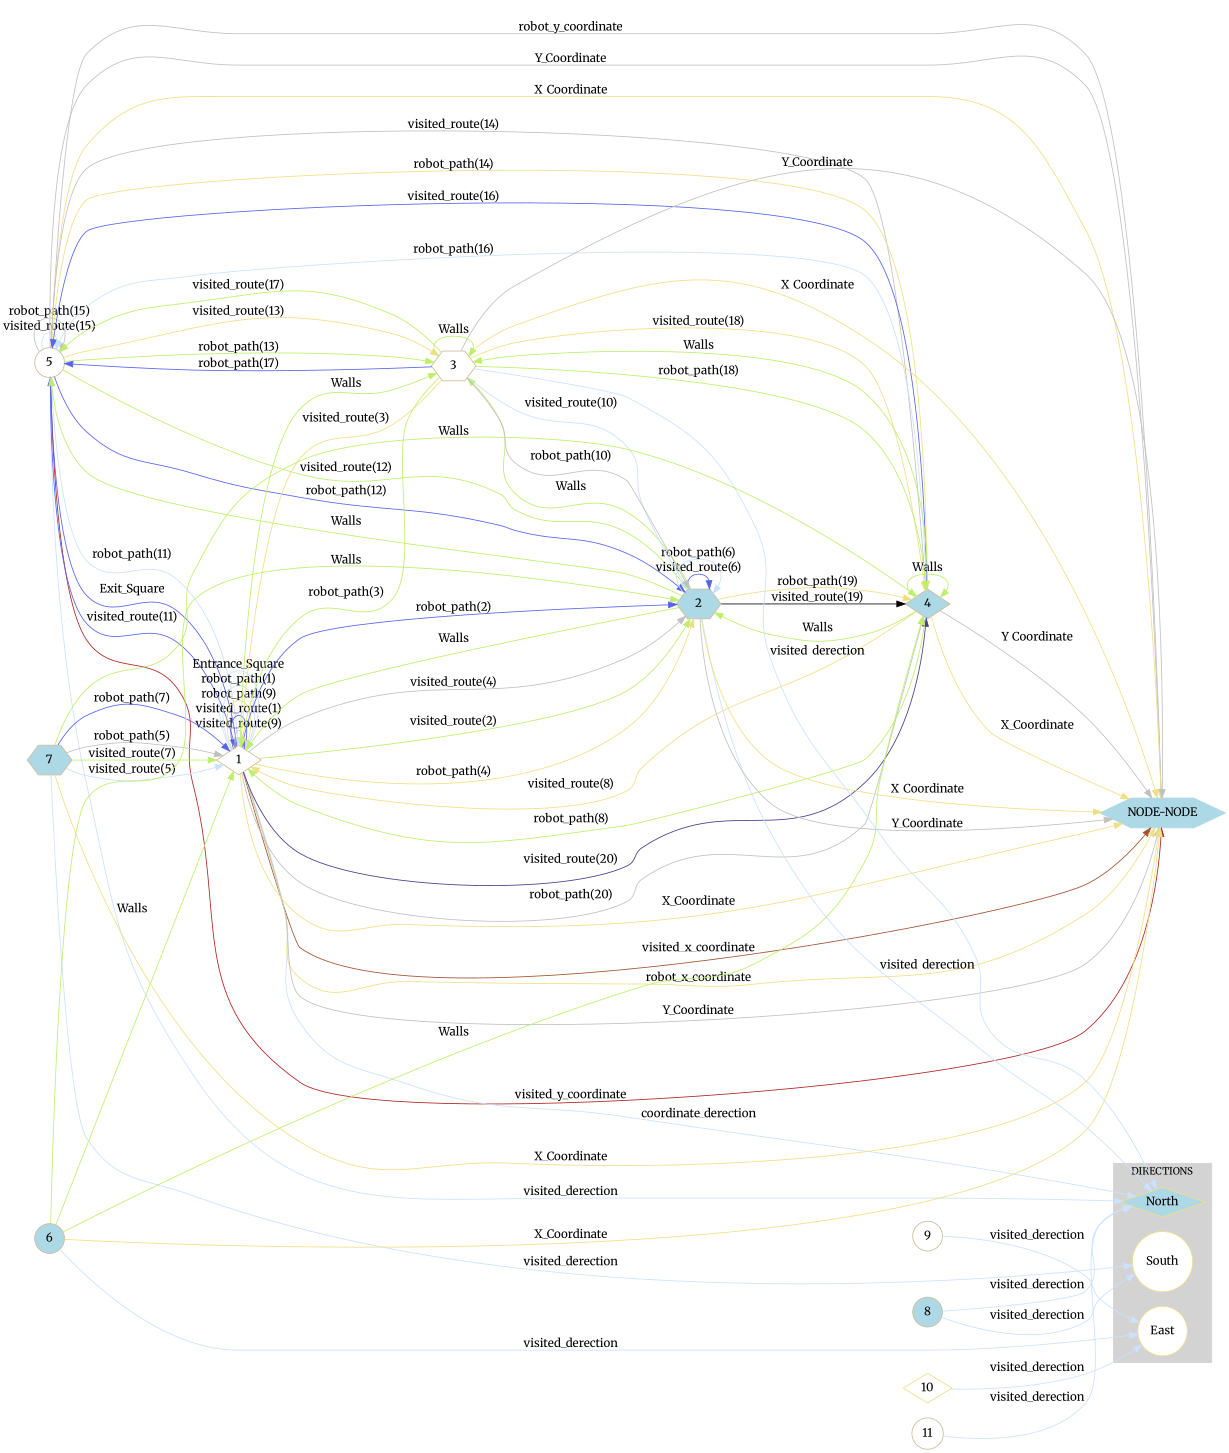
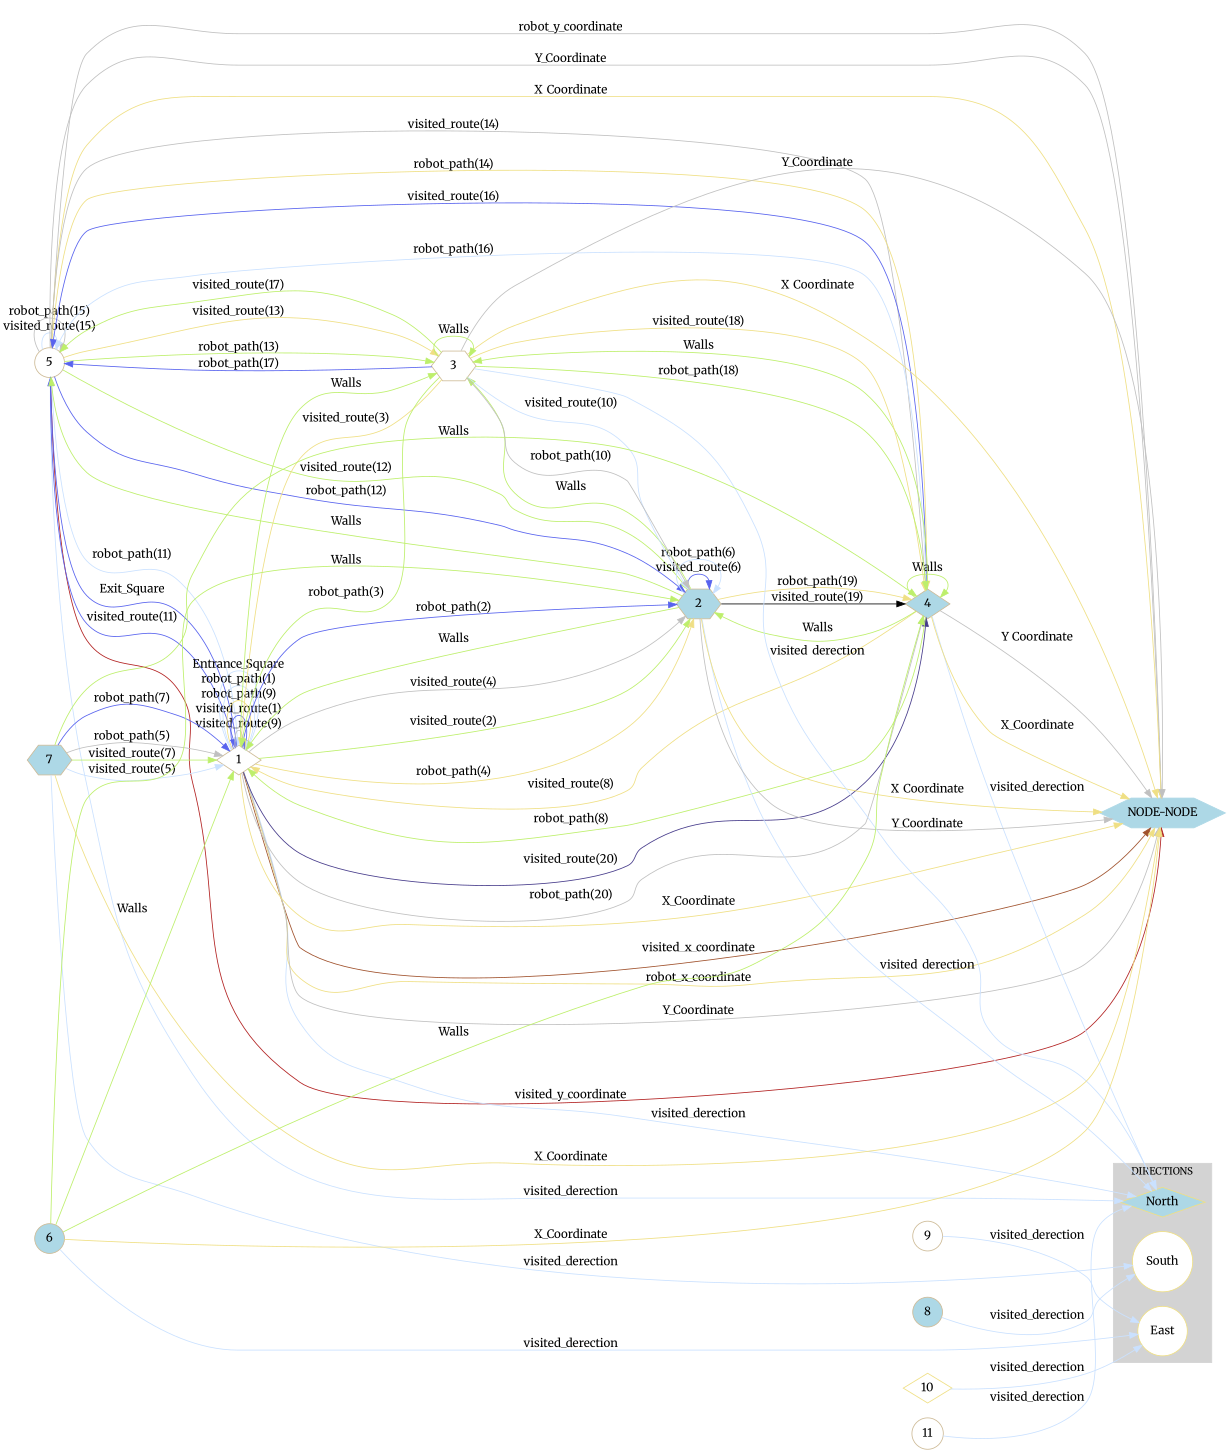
(699, 1114) -> (699, 1114)
(1064, 1298) -> (1027, 889)
